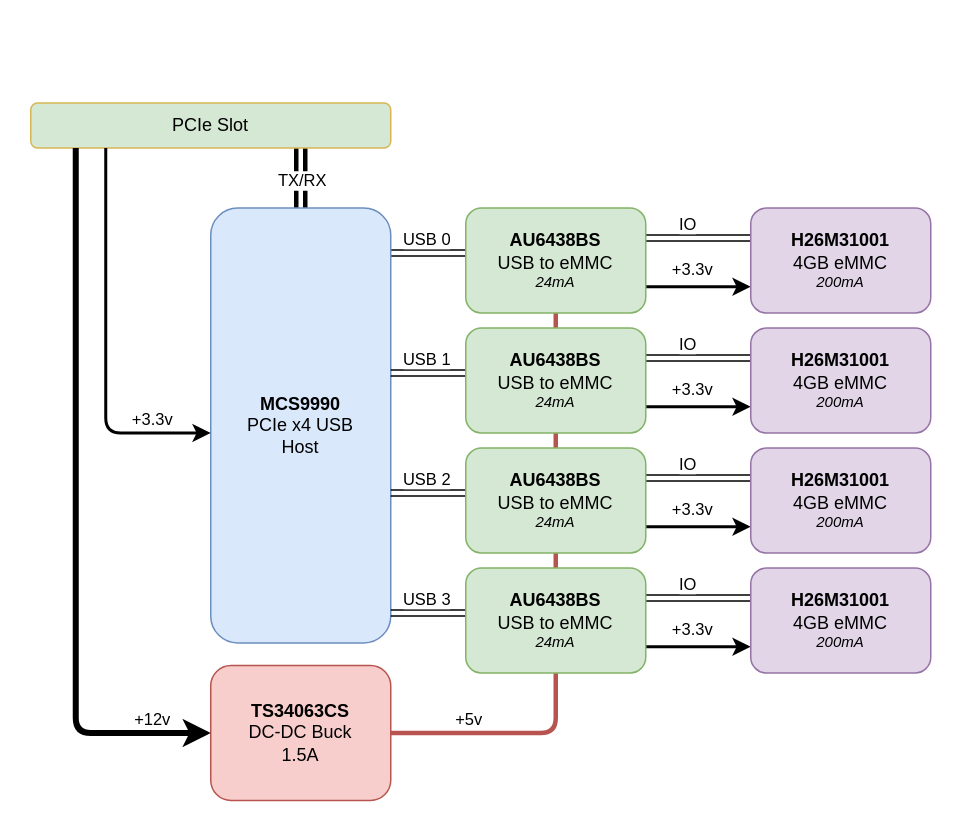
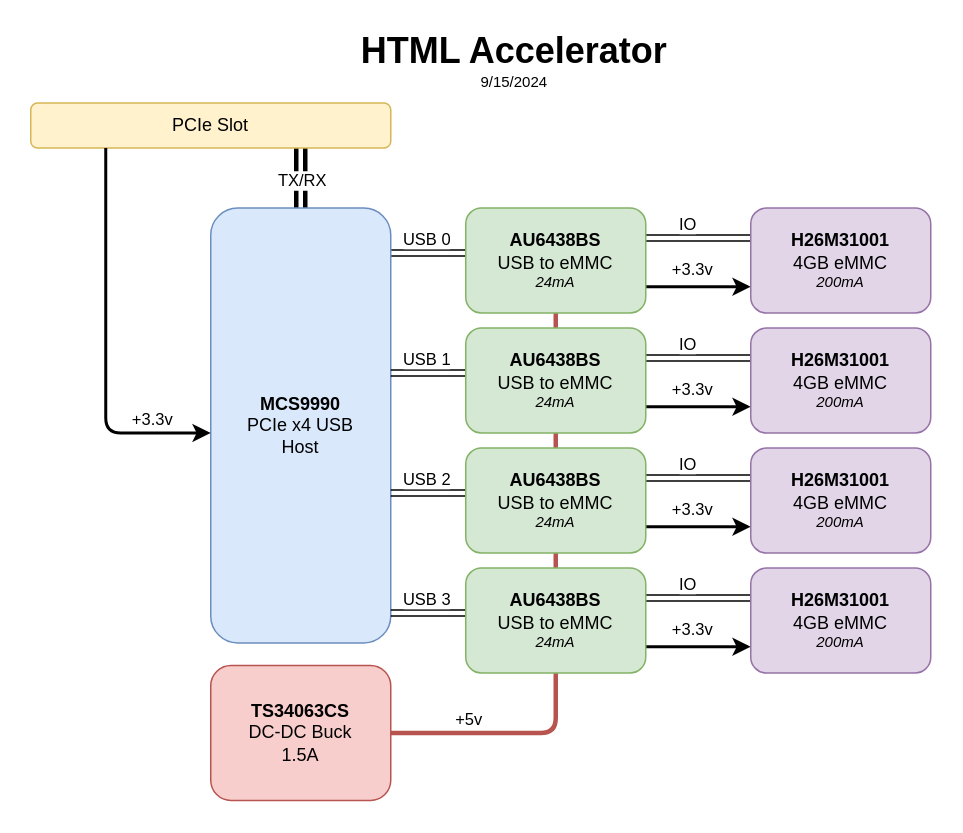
none -> (513, 61)
(211, 125) -> (211, 125)
(76, 494) -> none
